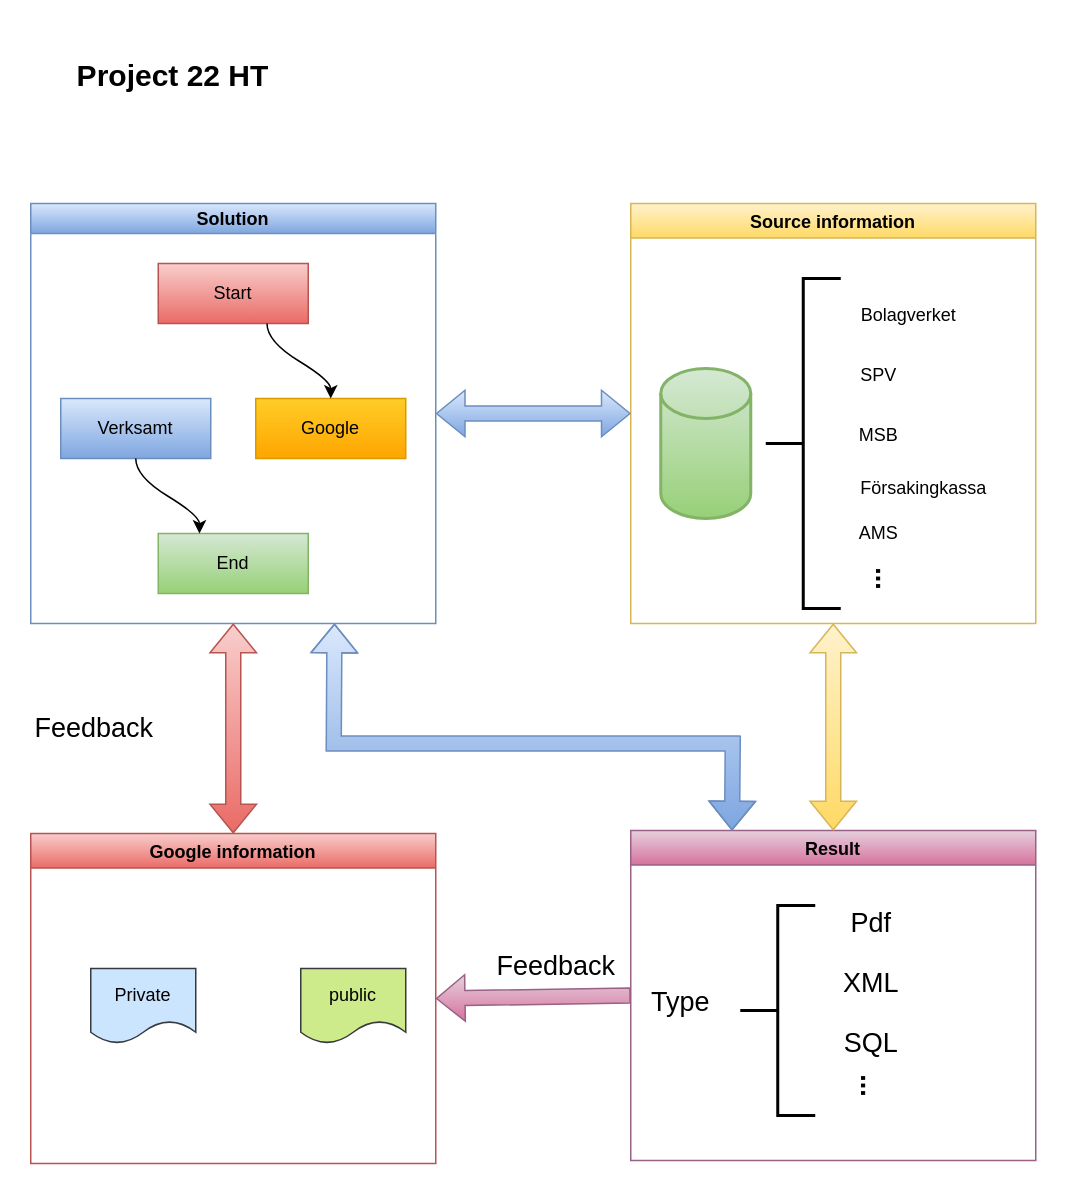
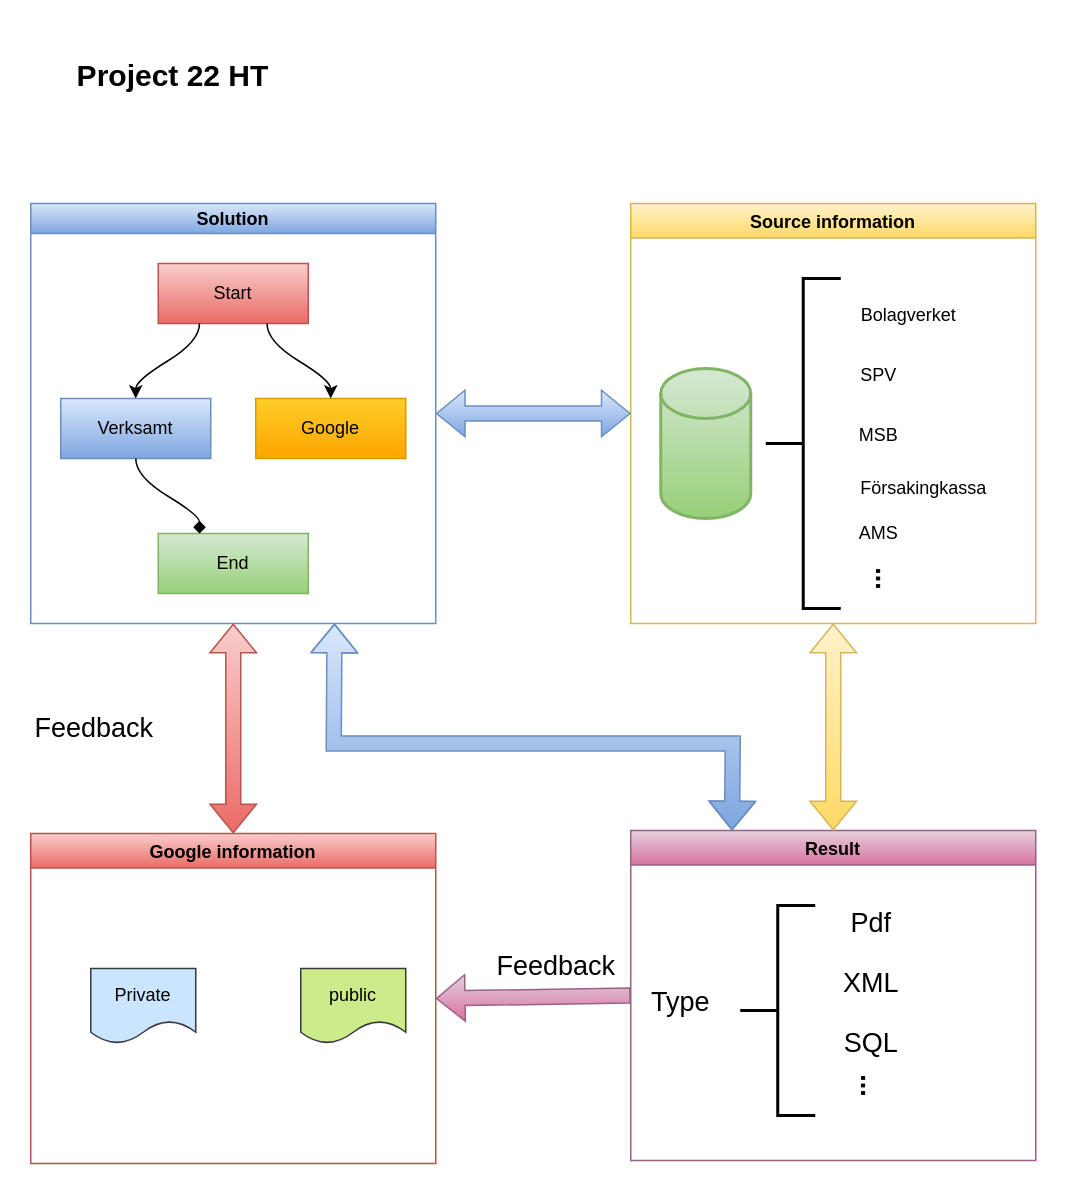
none -> (172, 358)
(195, 516) -> (195, 515)
